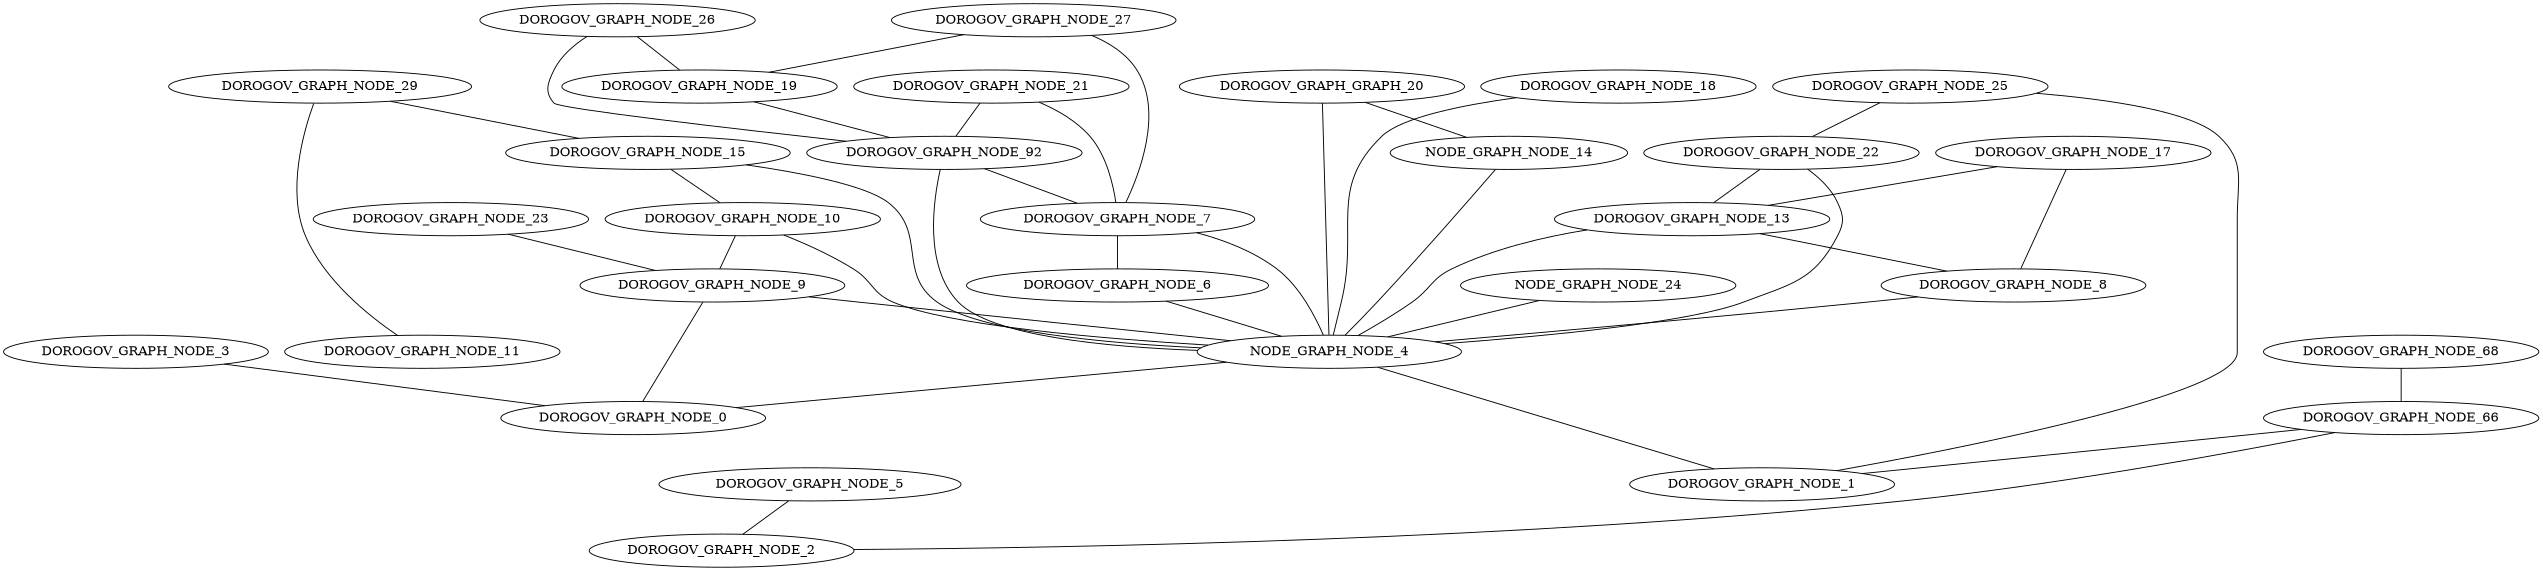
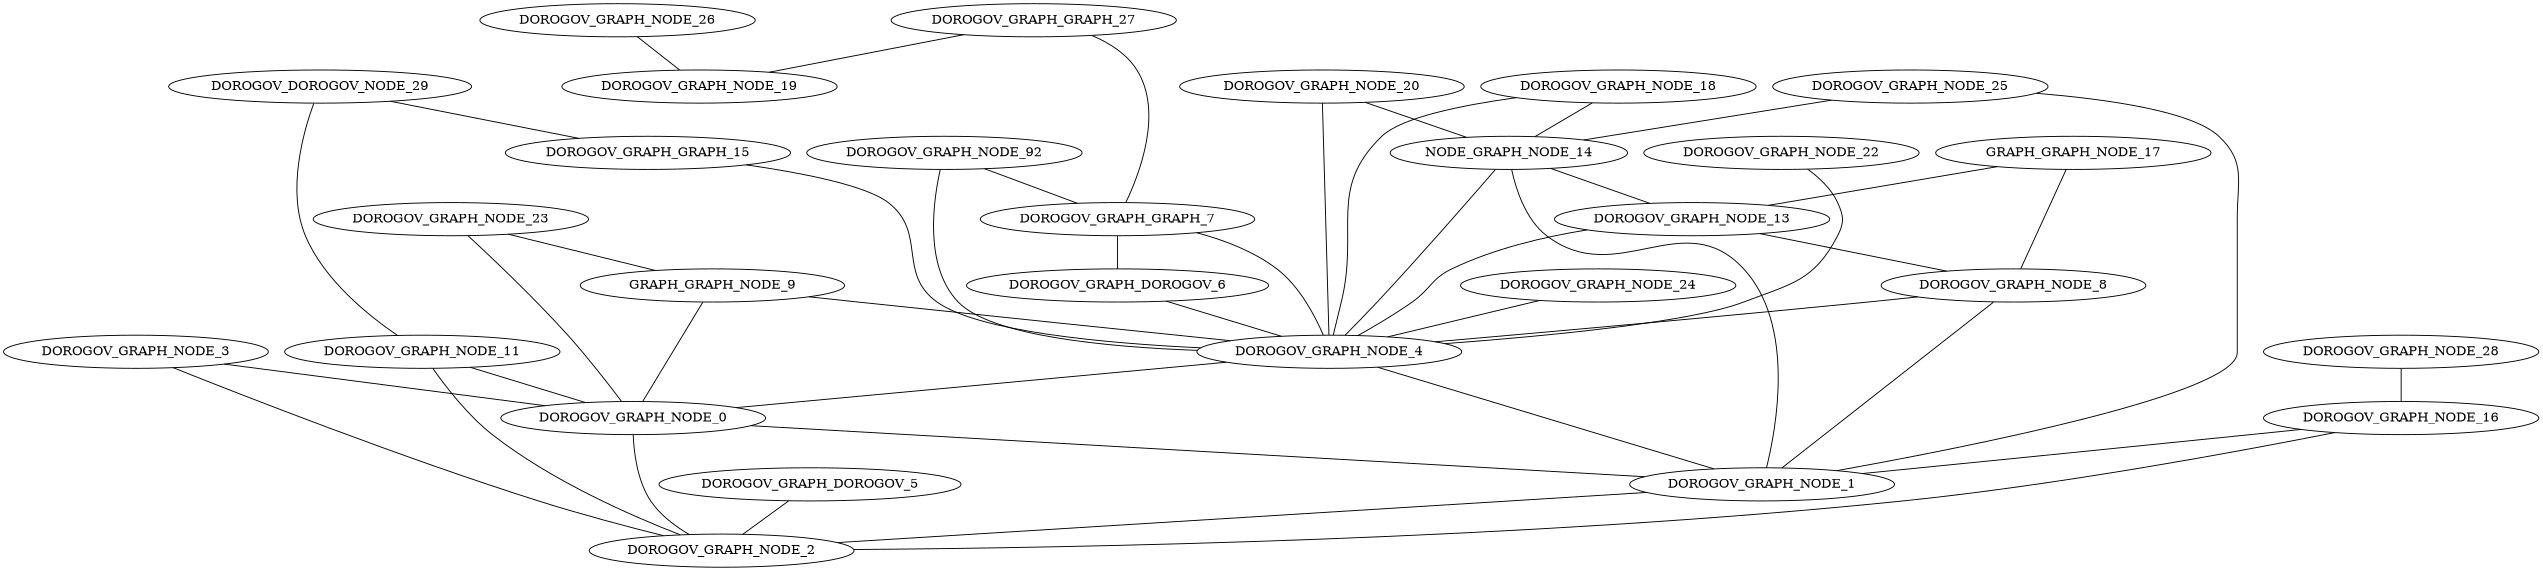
(1034, 20) -> (1034, 20)
(320, 87) -> (320, 87)
(991, 87) -> none
(1322, 87) -> (1322, 87)
(658, 119) -> none
(822, 120) -> none
none -> (1564, 120)
(1846, 120) -> (1708, 120)
(648, 153) -> (648, 153)
(2073, 153) -> (2073, 153)
(1737, 186) -> (1600, 186)
(743, 219) -> none
(1118, 219) -> (1118, 219)
none -> (1711, 248)
(712, 285) -> (712, 285)
(1118, 285) -> (1118, 285)
(1598, 285) -> (1598, 285)
none -> (549, 315)
(1329, 352) -> (1329, 352)
(2401, 352) -> (2401, 352)
none -> (528, 385)
none -> (1888, 385)
(2401, 418) -> (2401, 418)
none -> (1198, 451)
none -> (416, 459)
none -> (544, 470)
(810, 484) -> (810, 484)
none -> (646, 493)
none -> (1242, 518)
